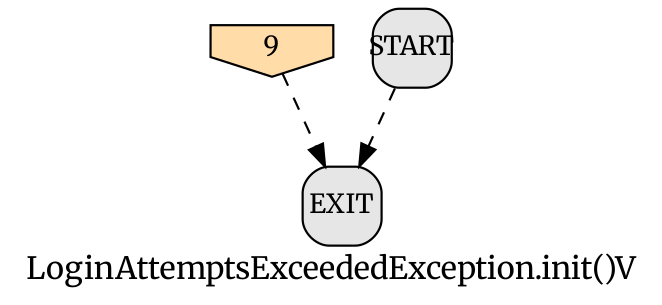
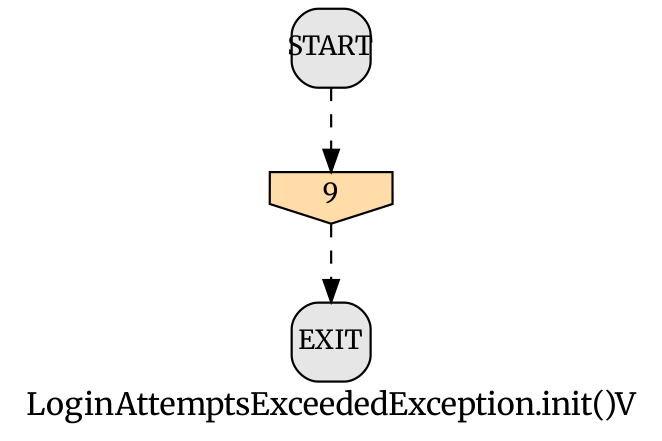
(382, 117) -> (331, 119)
